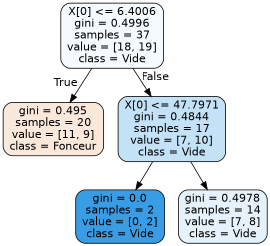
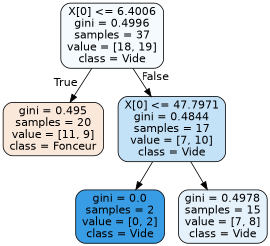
(223, 217) -> (223, 217)
